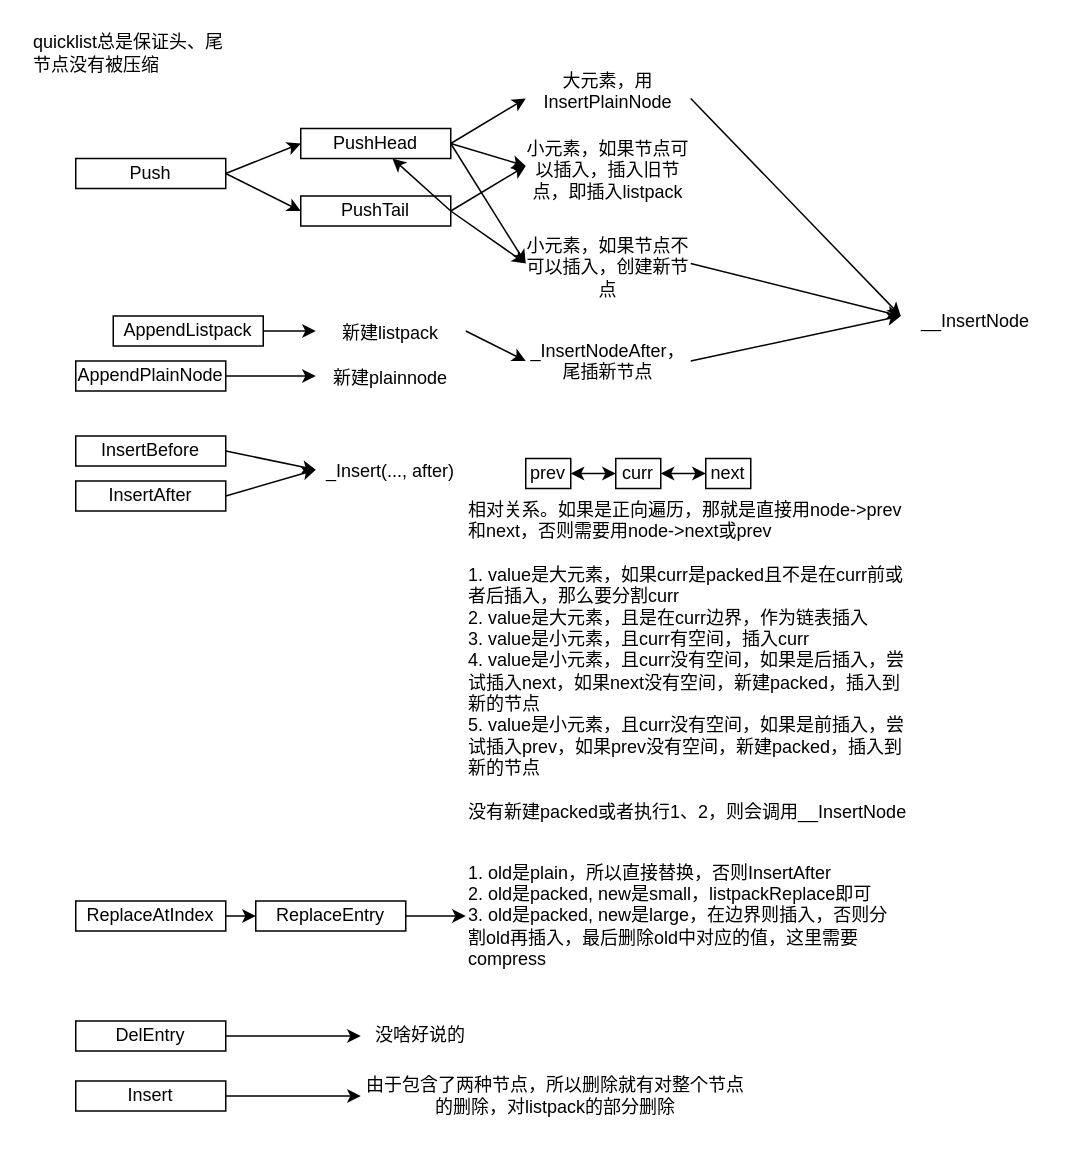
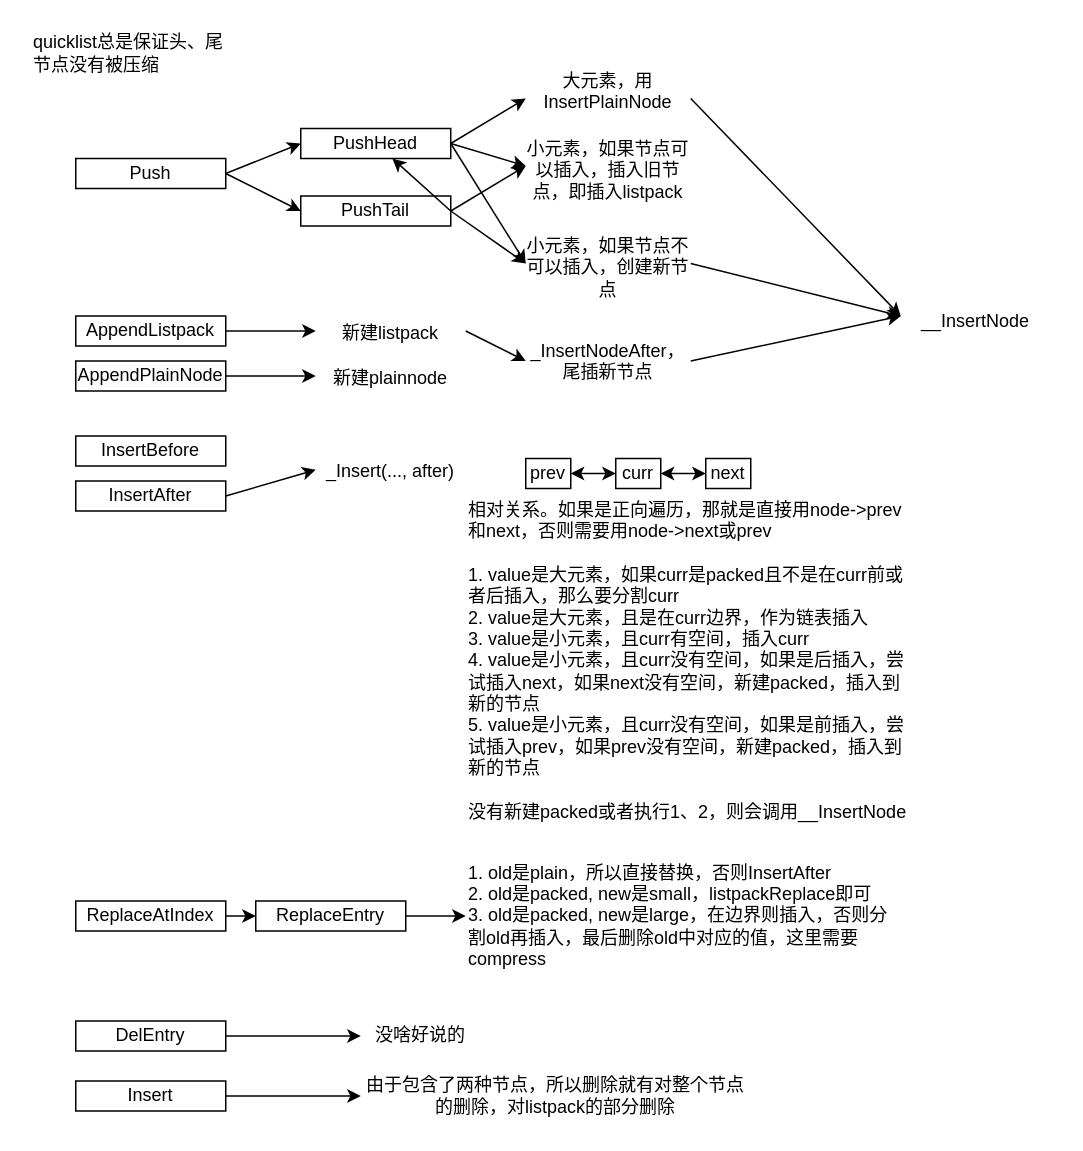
(188, 331) -> (151, 331)
(266, 459) -> none
